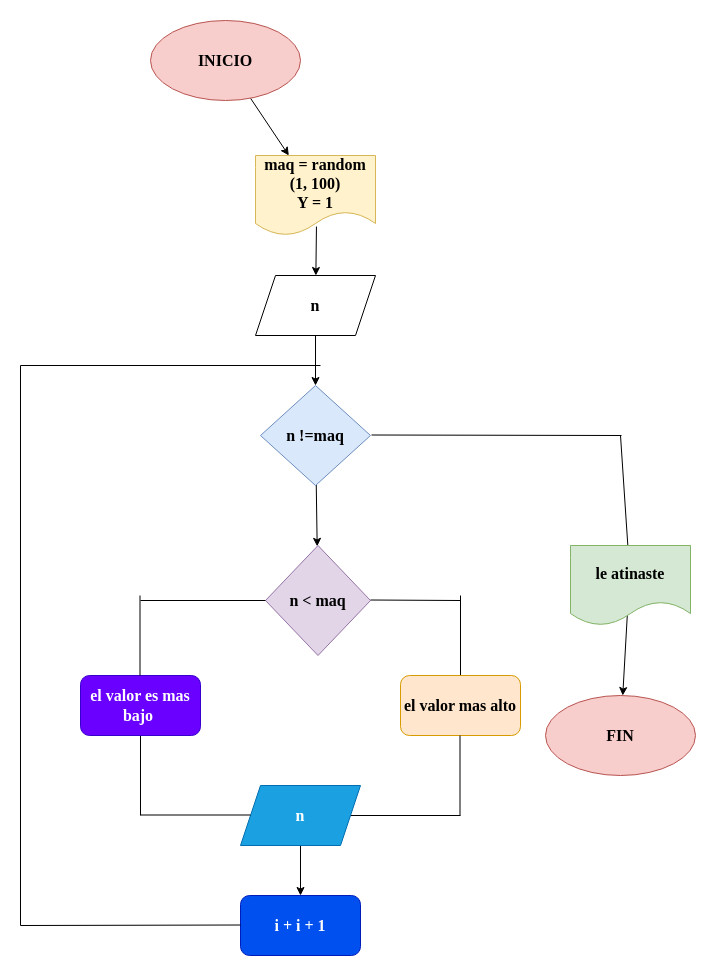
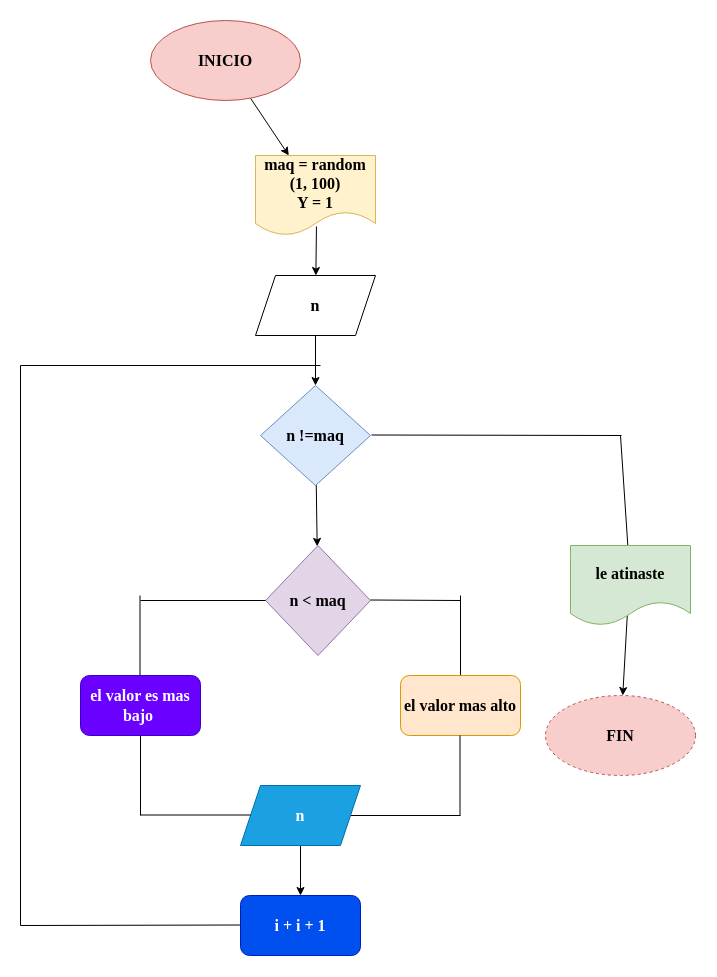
(621, 736) -> (621, 736)
